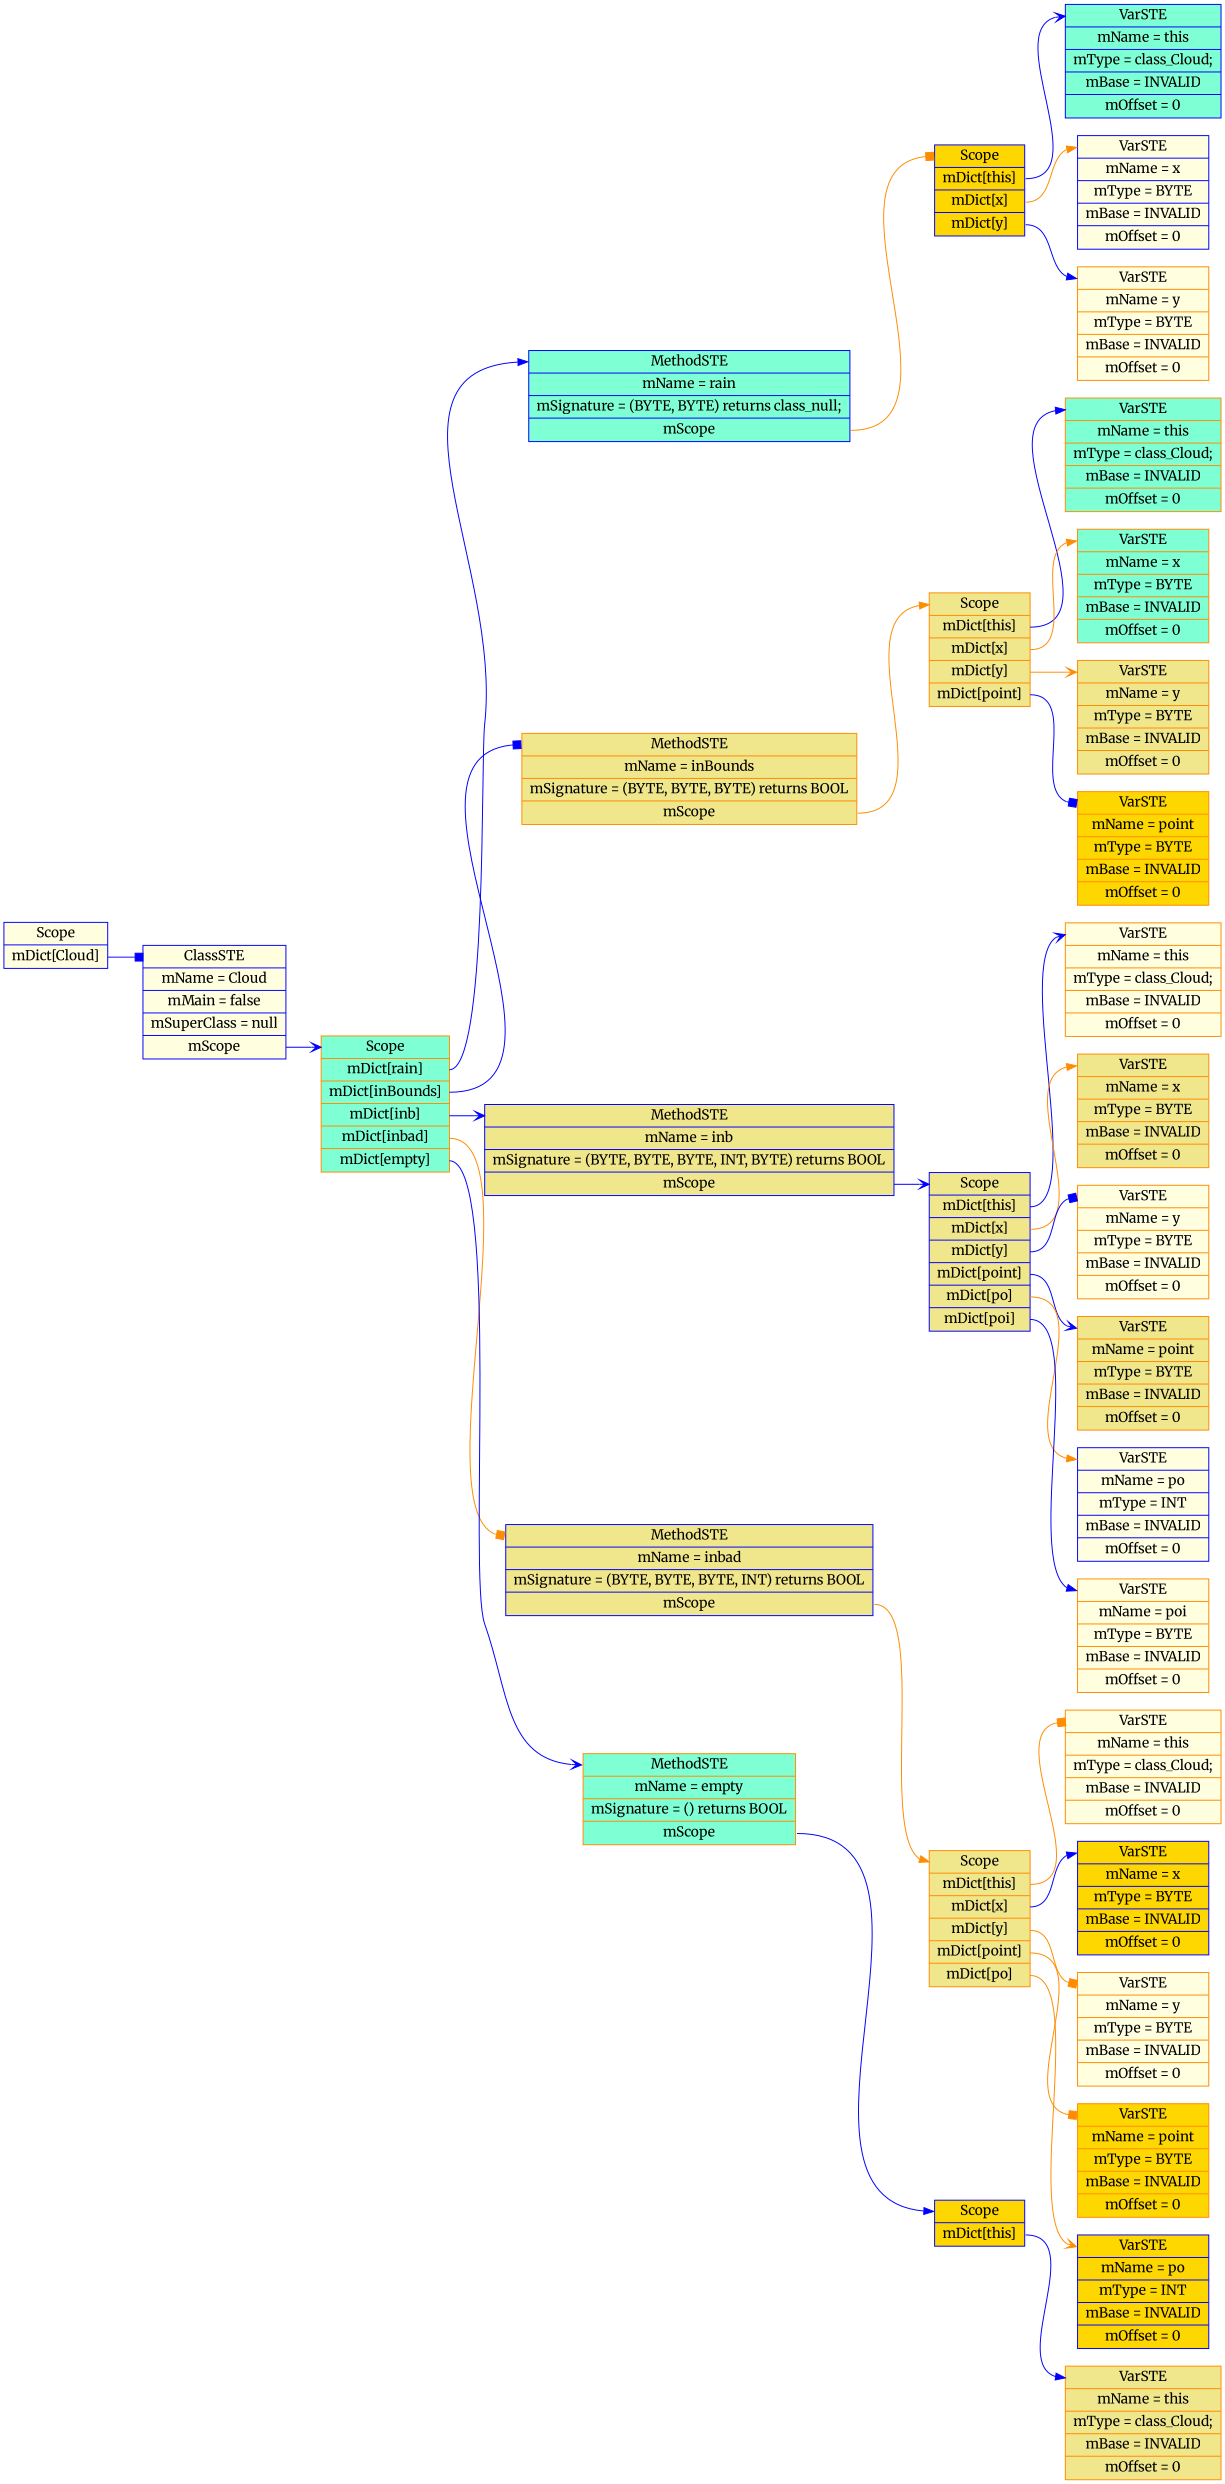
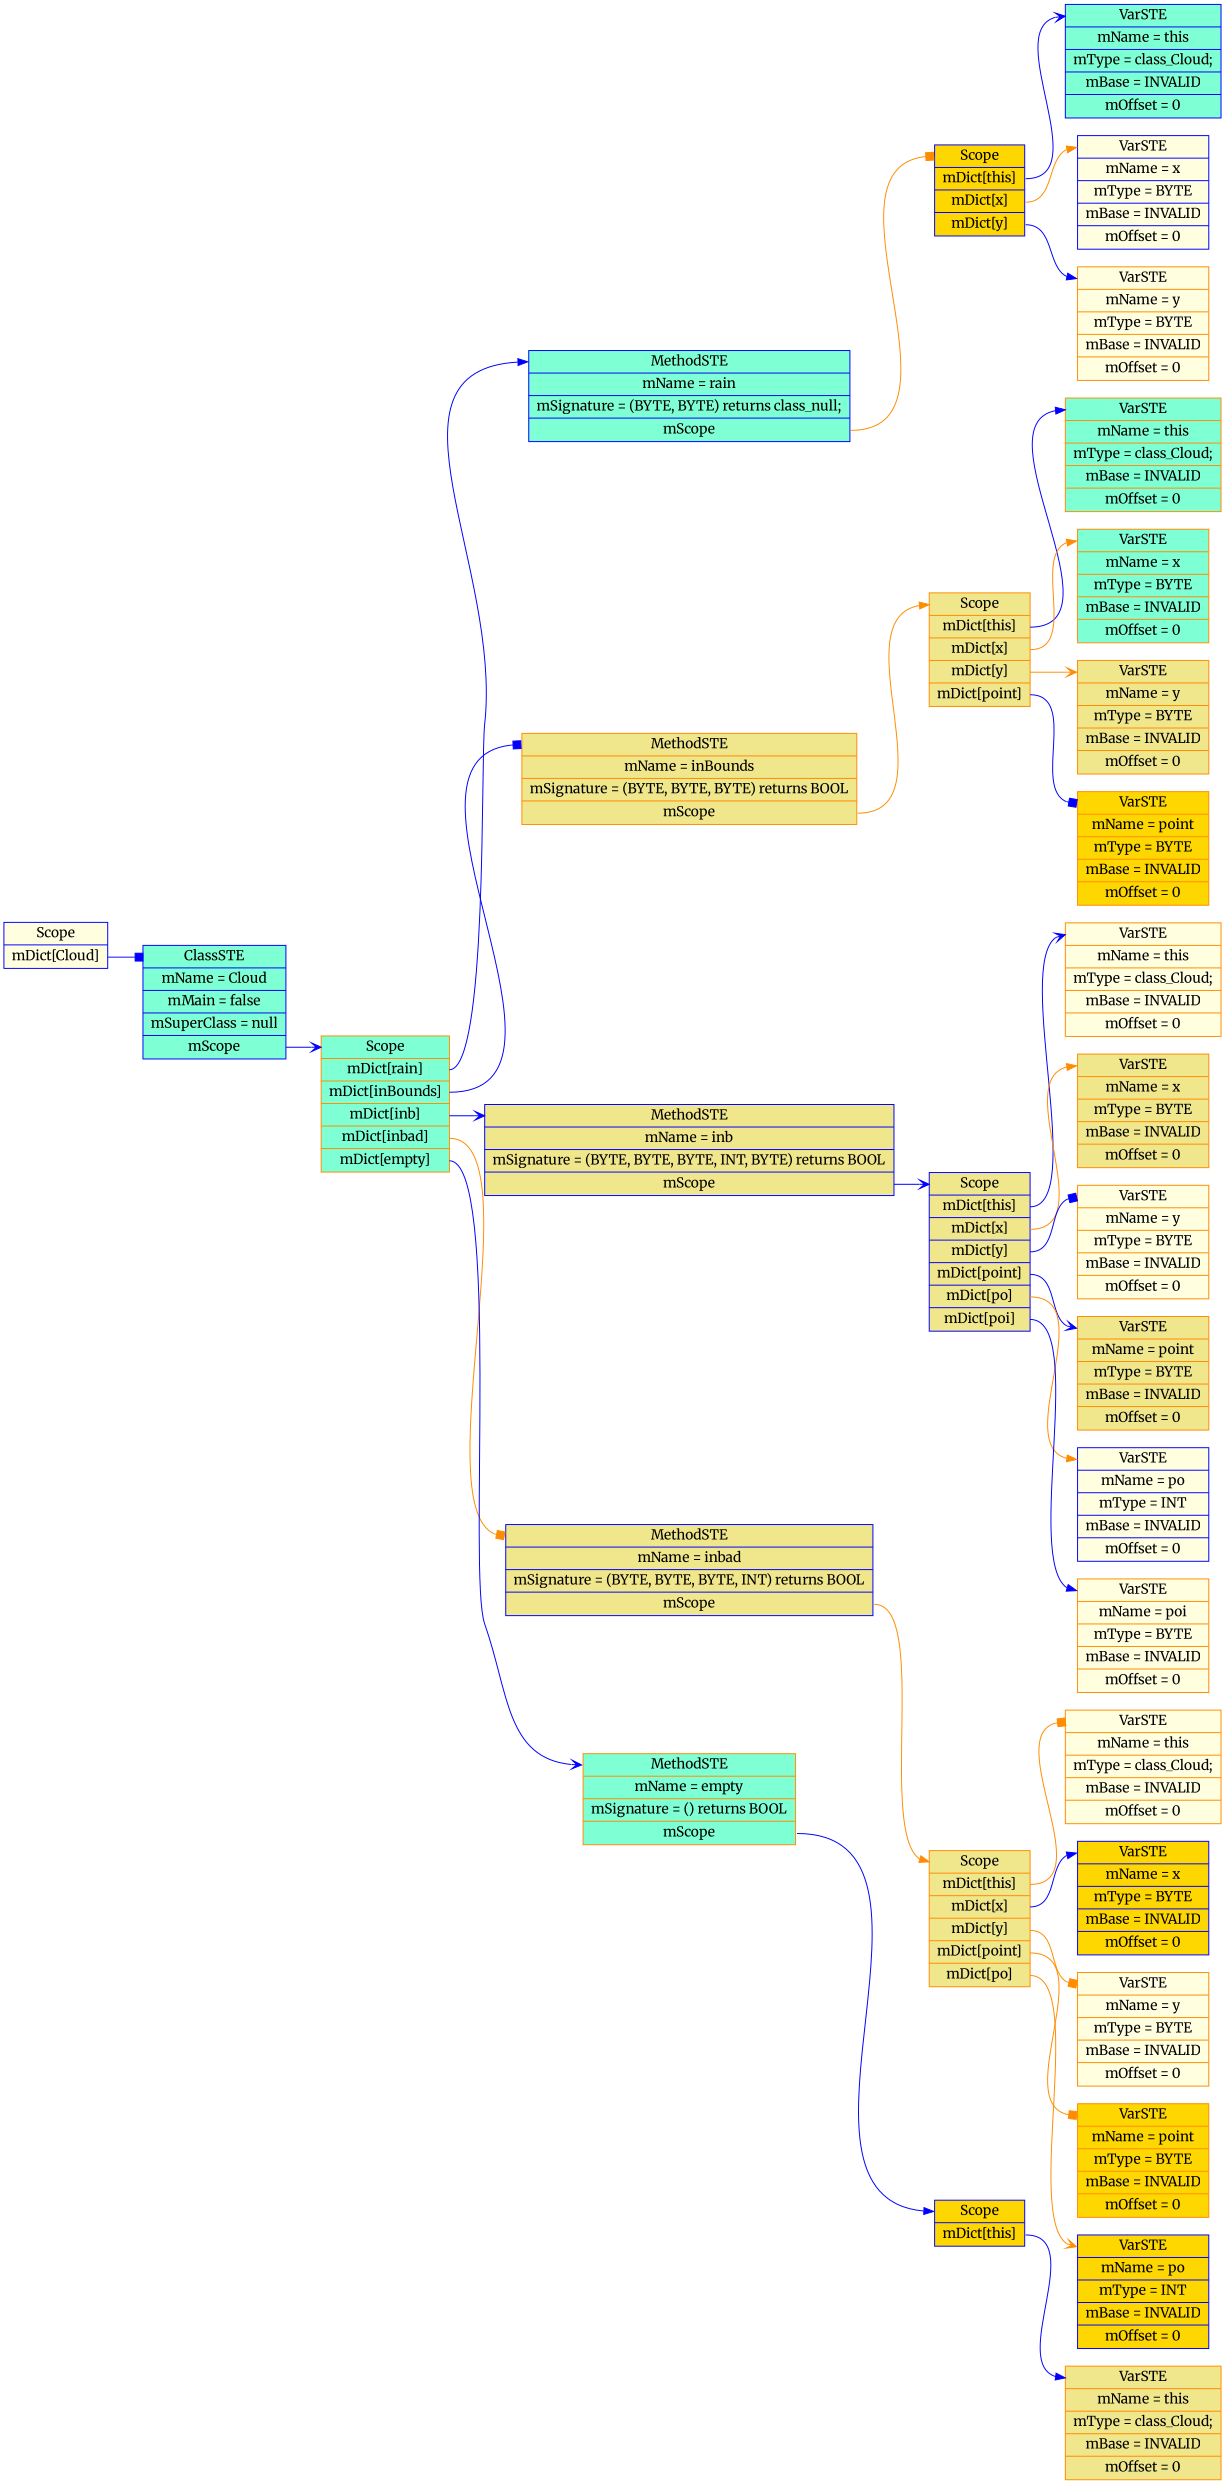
(214, 1002) -> (214, 1002)
